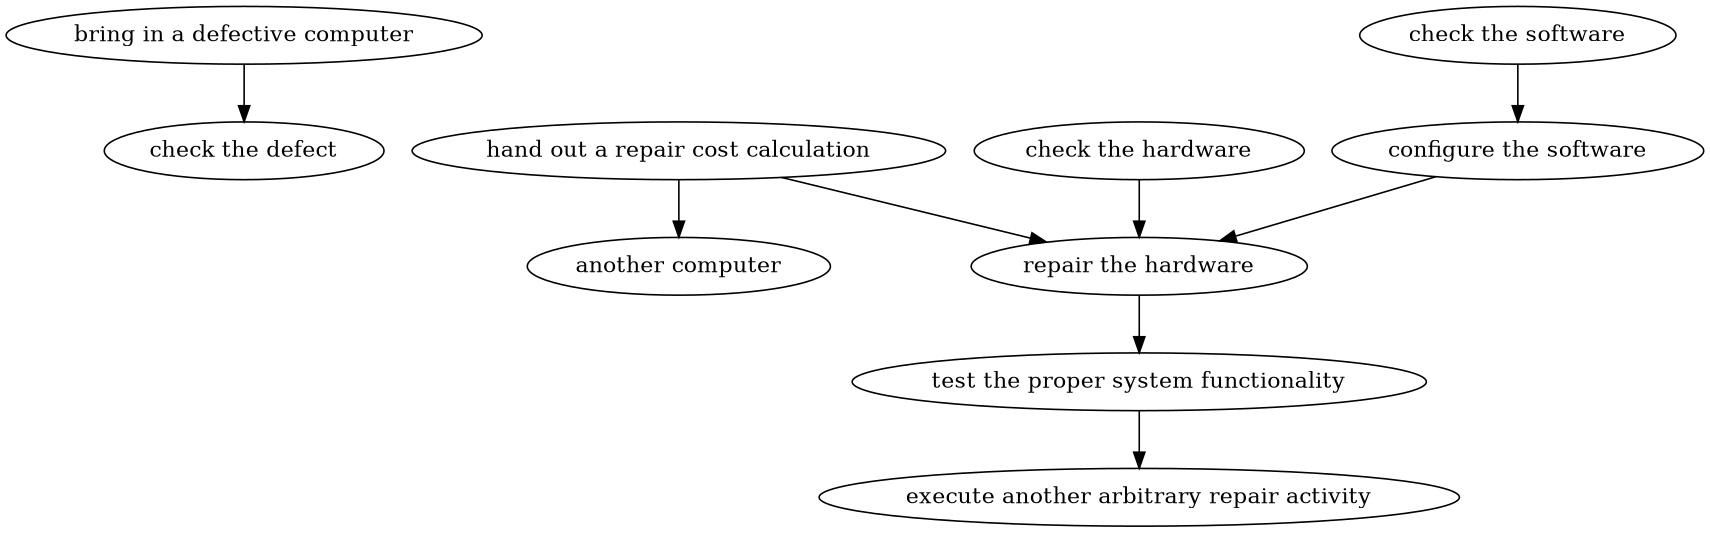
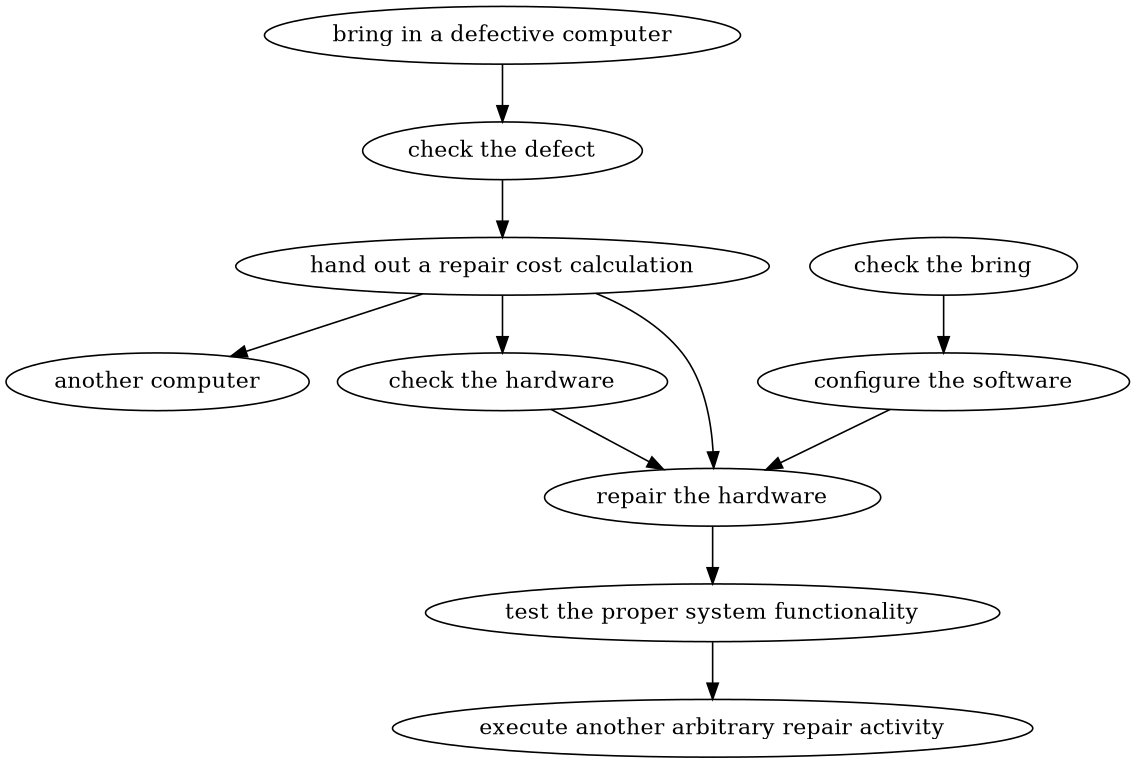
(1518, 35) -> (944, 266)
none -> (502, 201)
none -> (502, 316)
